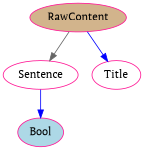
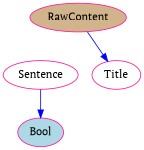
(62, 43) -> none
